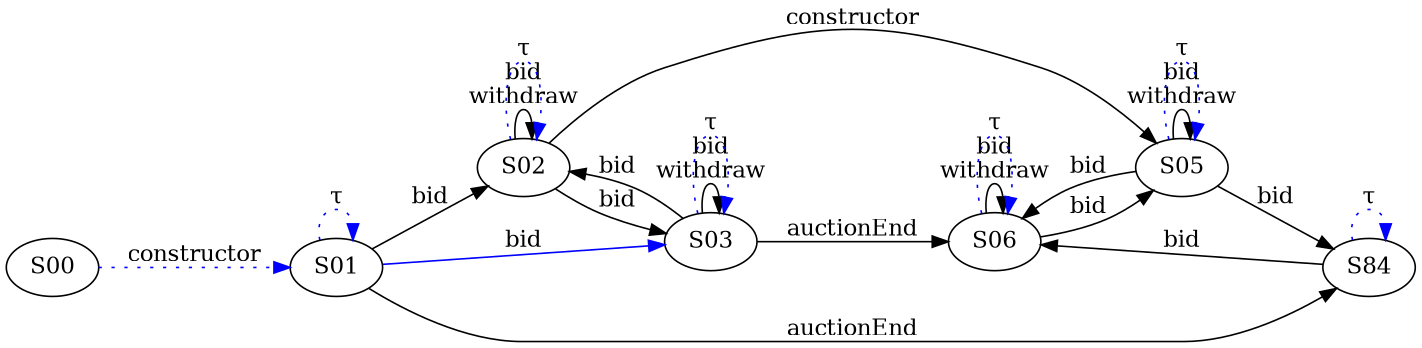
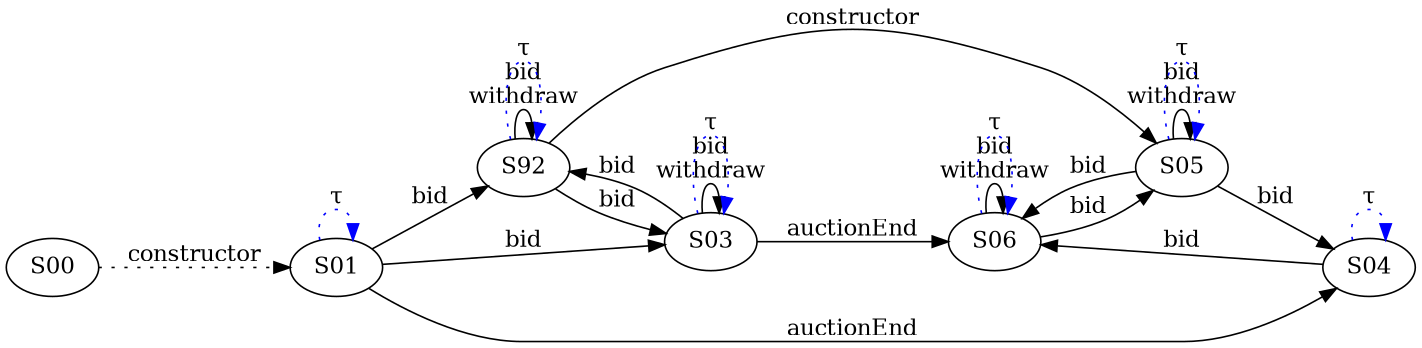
(524, 168) -> (524, 168)
(516, 255) -> (516, 255)
(186, 267) -> (186, 267)
(1369, 267) -> (1369, 267)
